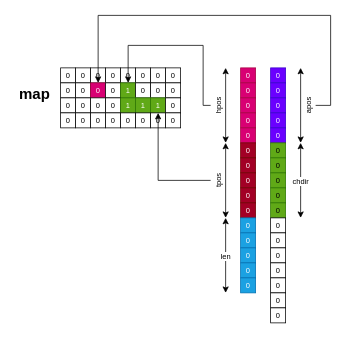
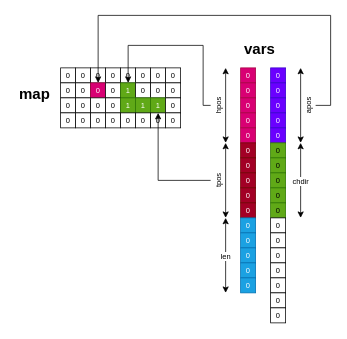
none -> (259, 49)
